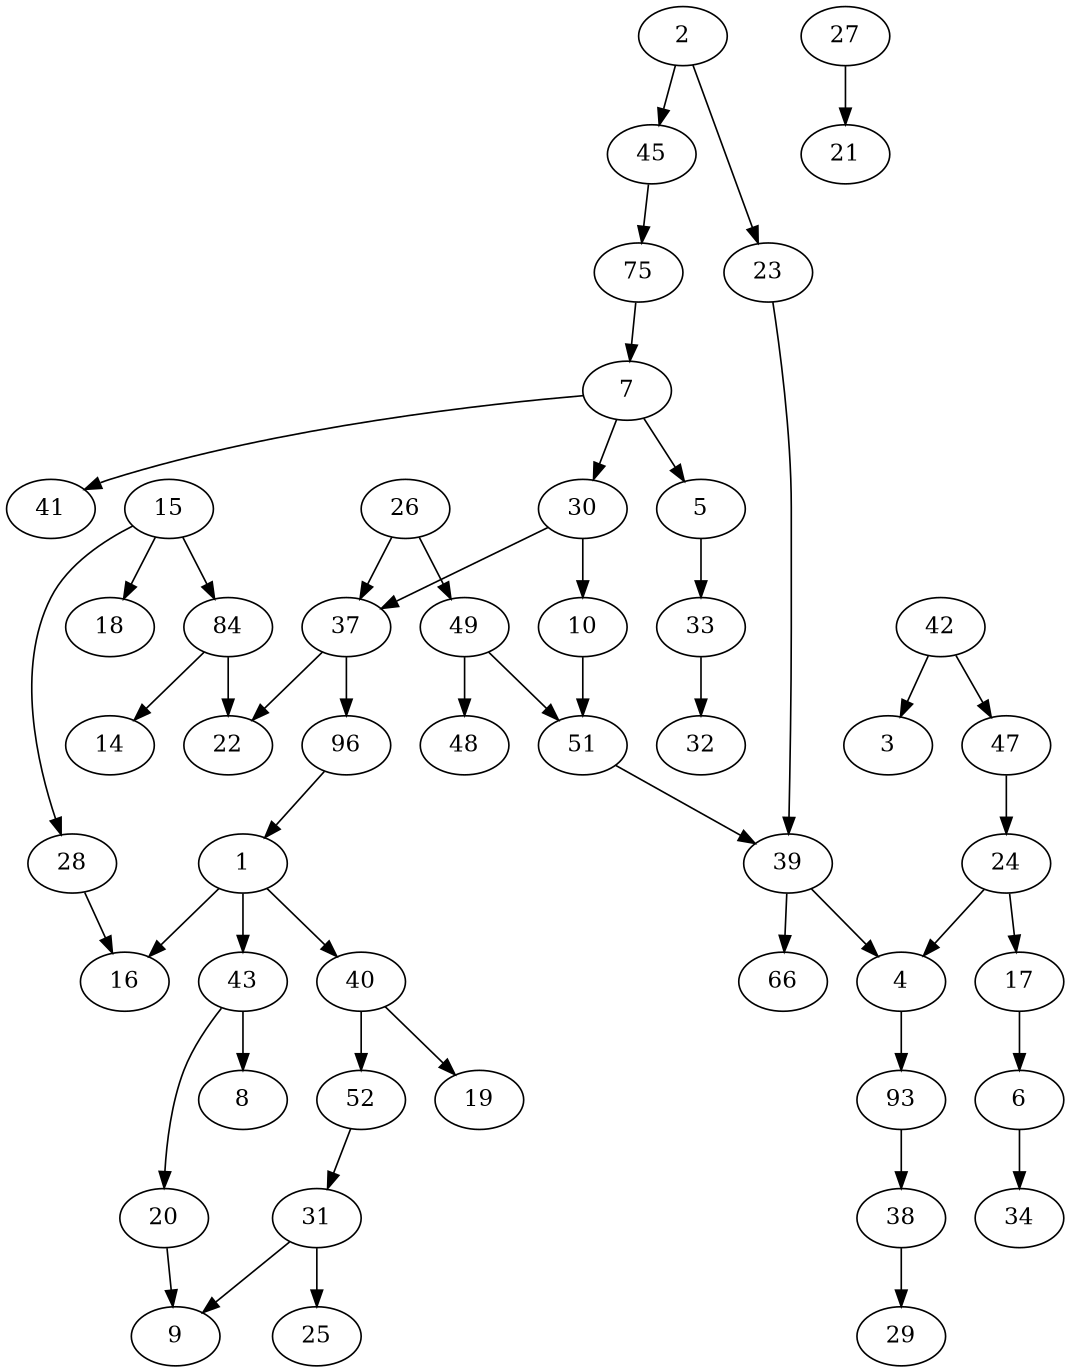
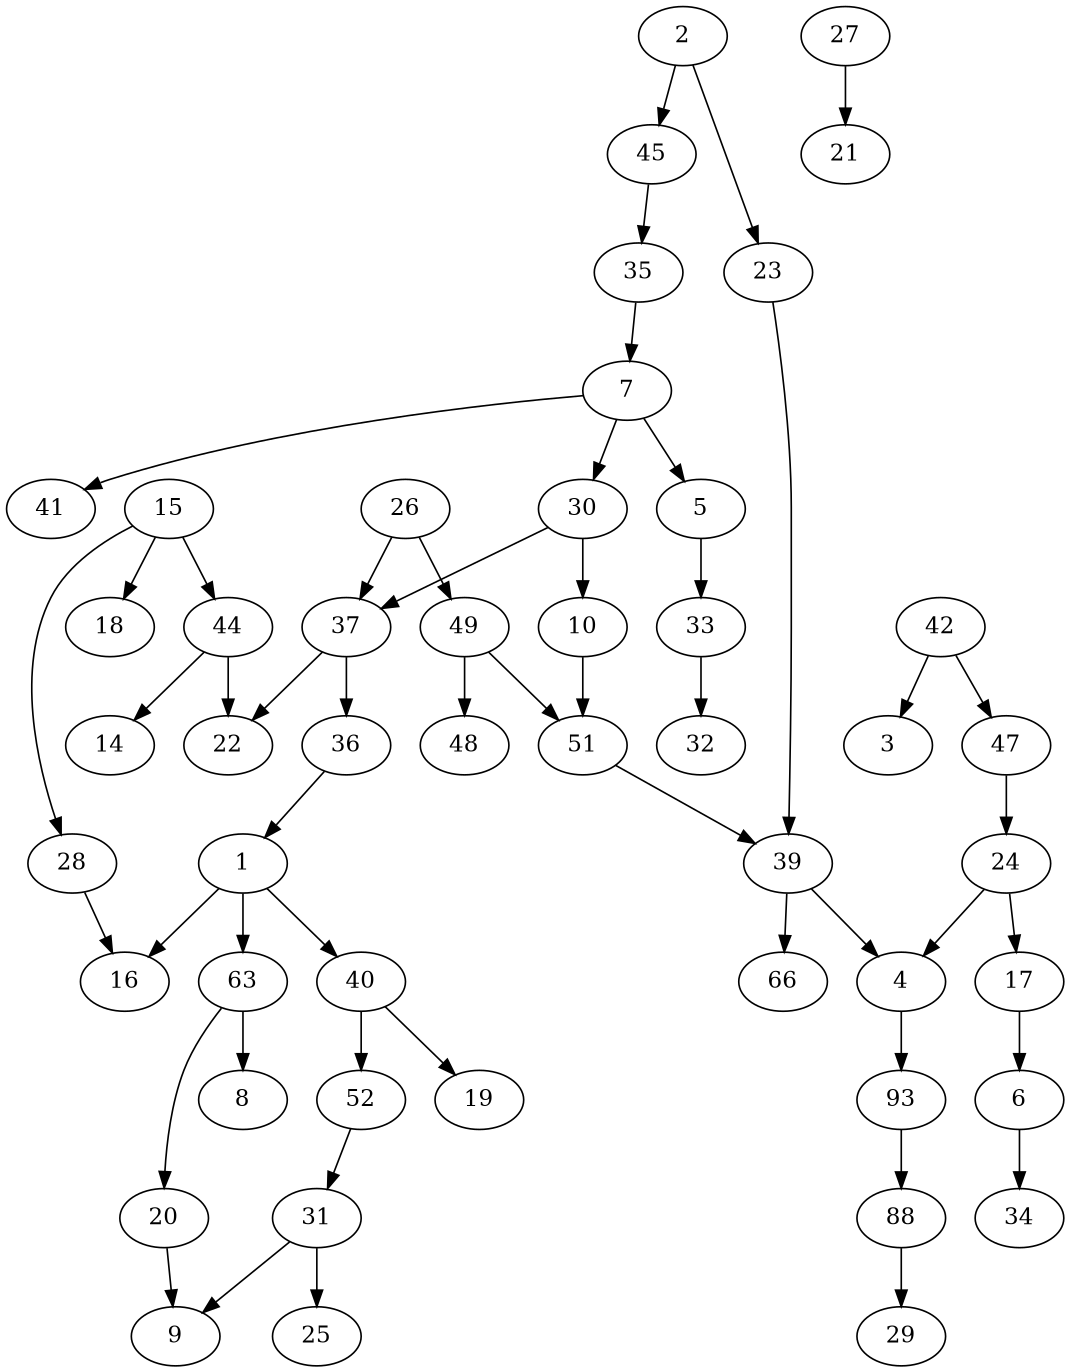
(639, 273) -> (639, 273)
(228, 627) -> (228, 627)
(346, 745) -> (346, 745)
(243, 982) -> (243, 982)
(901, 1218) -> (901, 1218)
